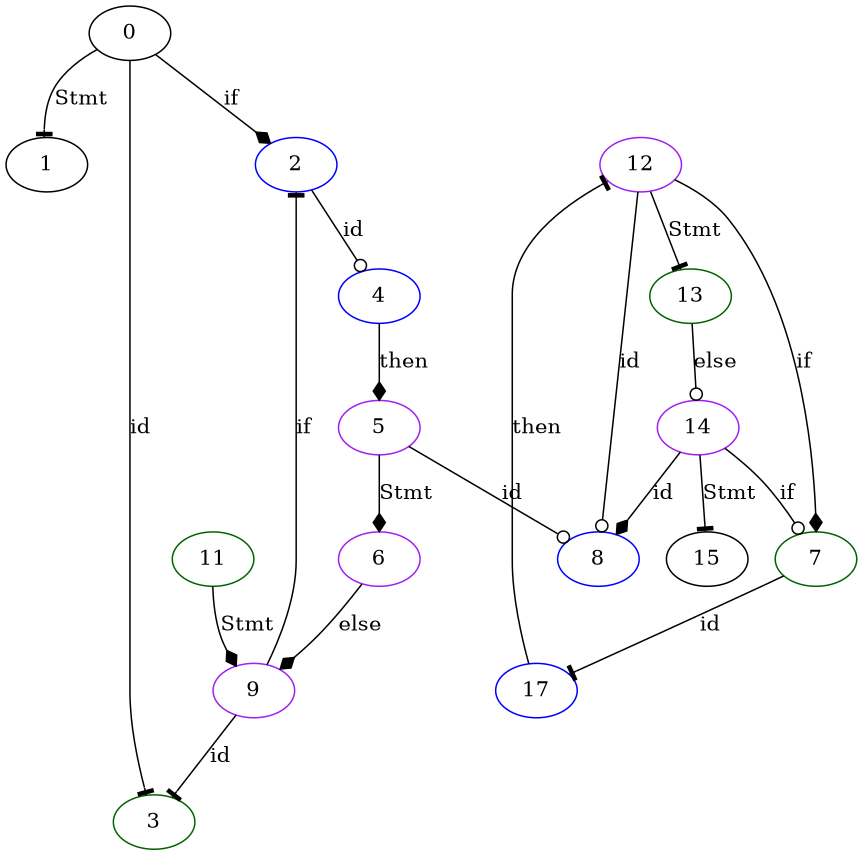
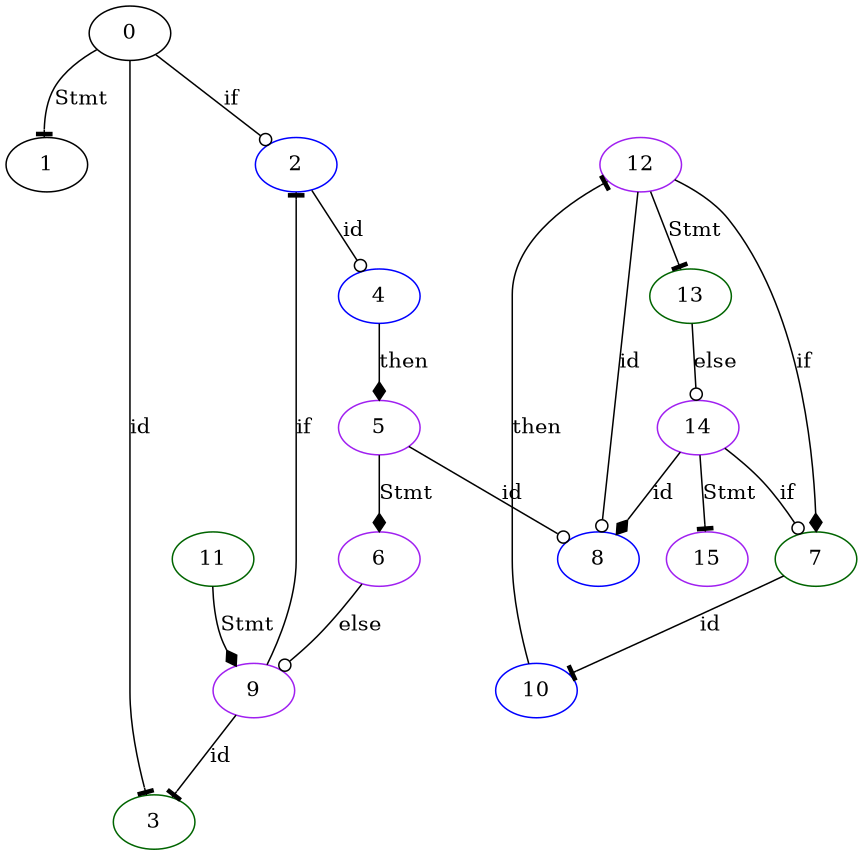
(208, 95) -> (208, 95)
(707, 559) -> (707, 559)
(328, 625) -> (328, 625)
(536, 691) -> (536, 691)
